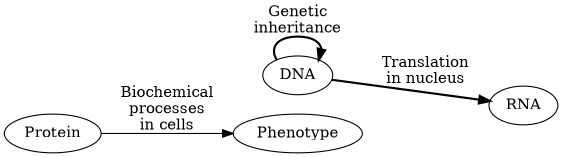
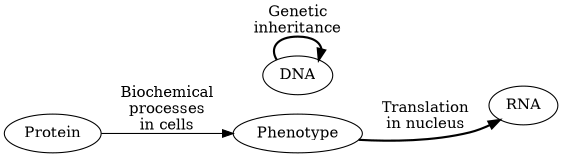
(406, 90) -> (425, 139)
